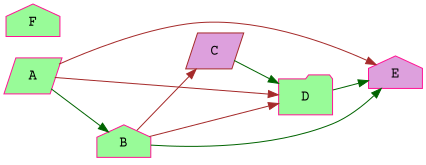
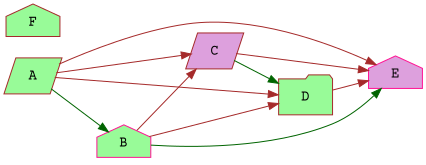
(33, 22) -> (33, 22)
none -> (297, 61)
none -> (119, 64)
(33, 76) -> (33, 76)
(346, 87) -> (346, 87)
(306, 97) -> (306, 97)
